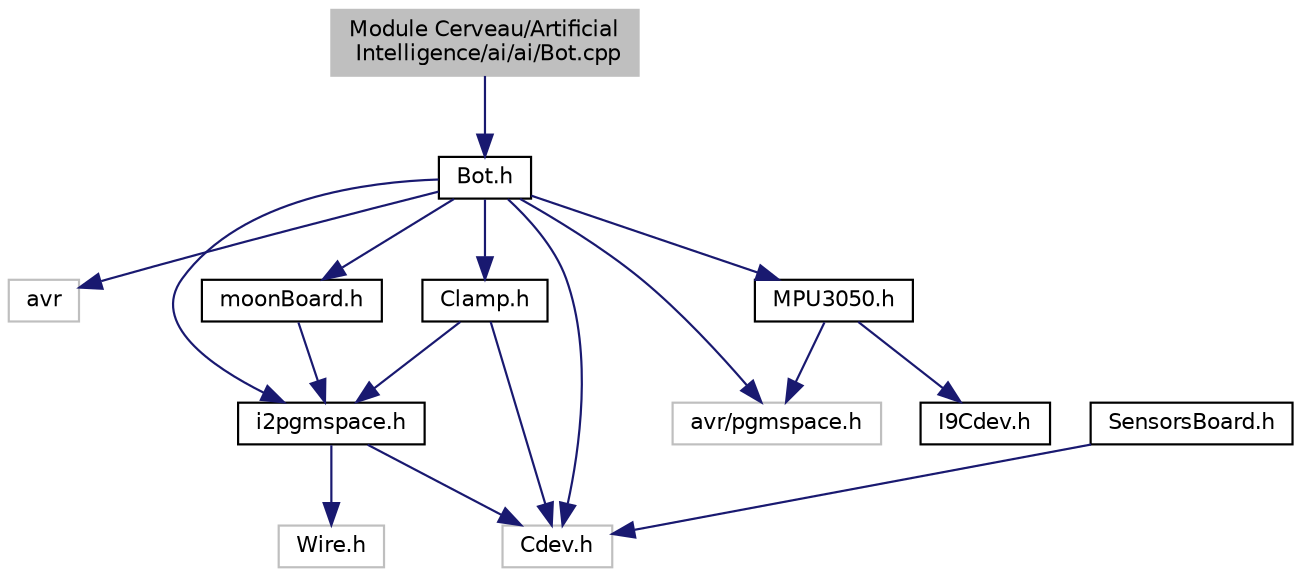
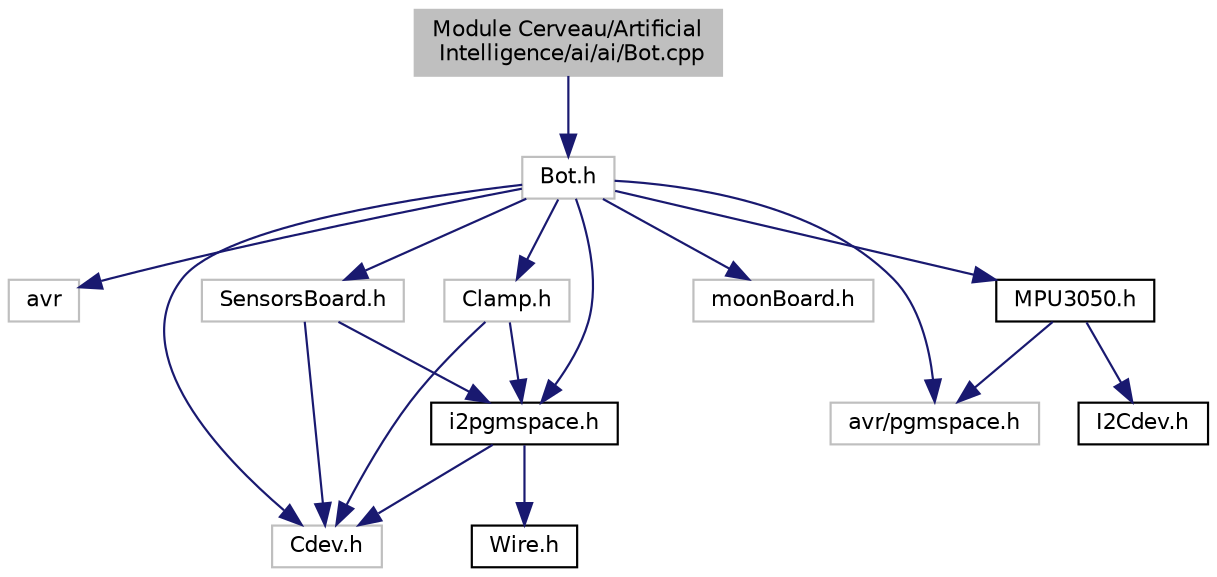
(485, 178) -> (568, 178)
none -> (446, 235)
(292, 301) -> (783, 301)
(485, 301) -> (507, 301)
(308, 352) -> (404, 357)
(985, 424) -> (1143, 424)
(1192, 424) -> (303, 301)
(331, 546) -> (524, 546)
